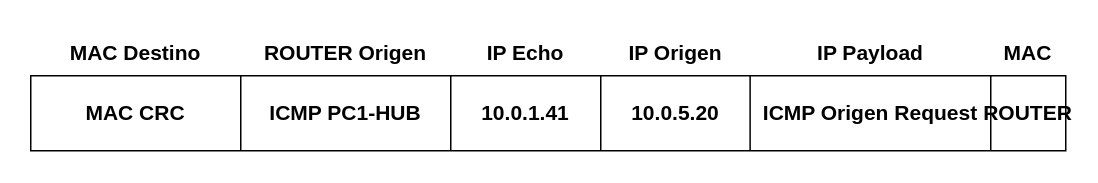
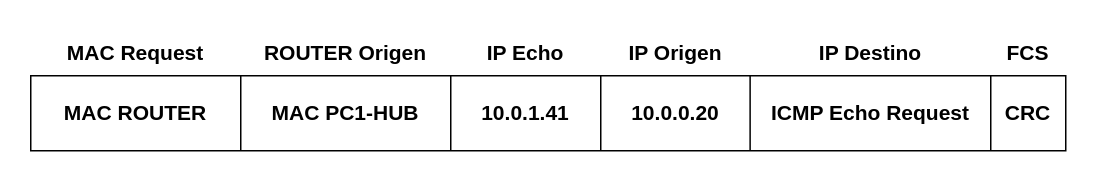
(136, 53) -> (136, 53)
(871, 53) -> (871, 53)
(1028, 53) -> (1028, 53)
(136, 113) -> (136, 113)
(346, 113) -> (346, 113)
(676, 113) -> (676, 113)
(871, 113) -> (871, 113)
(1028, 113) -> (1028, 113)
